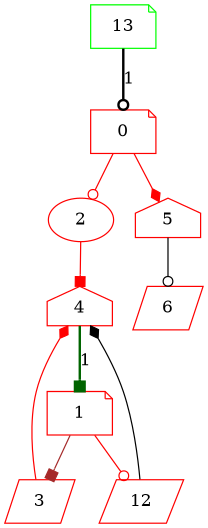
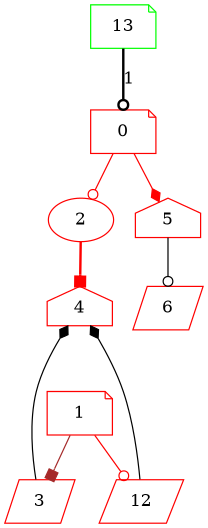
(80, 258) -> (80, 258)
(80, 352) -> none
(34, 406) -> (34, 406)
